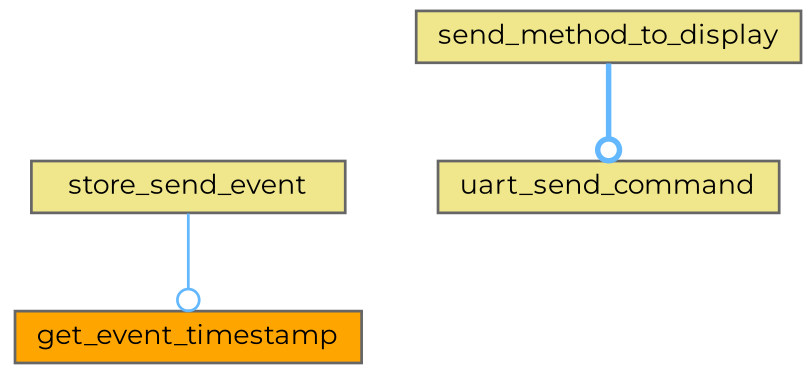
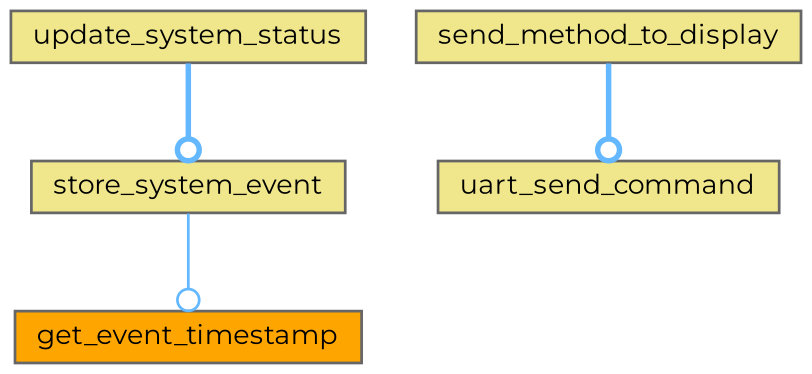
none -> (188, 37)
(188, 187) -> (188, 187)
